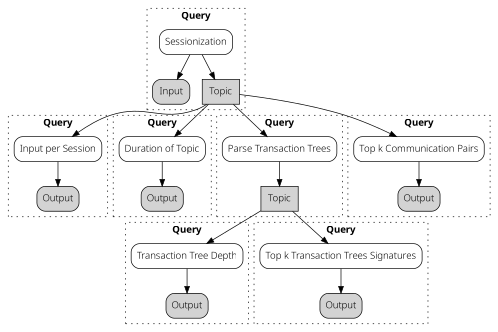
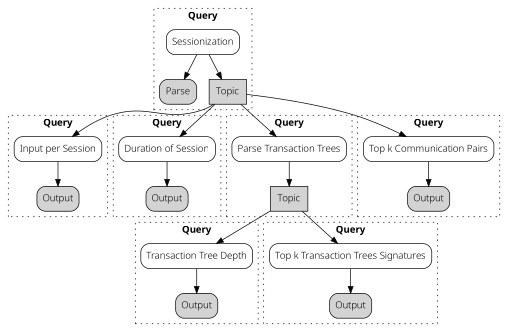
(171, 92) -> (178, 92)
(162, 149) -> (167, 149)
